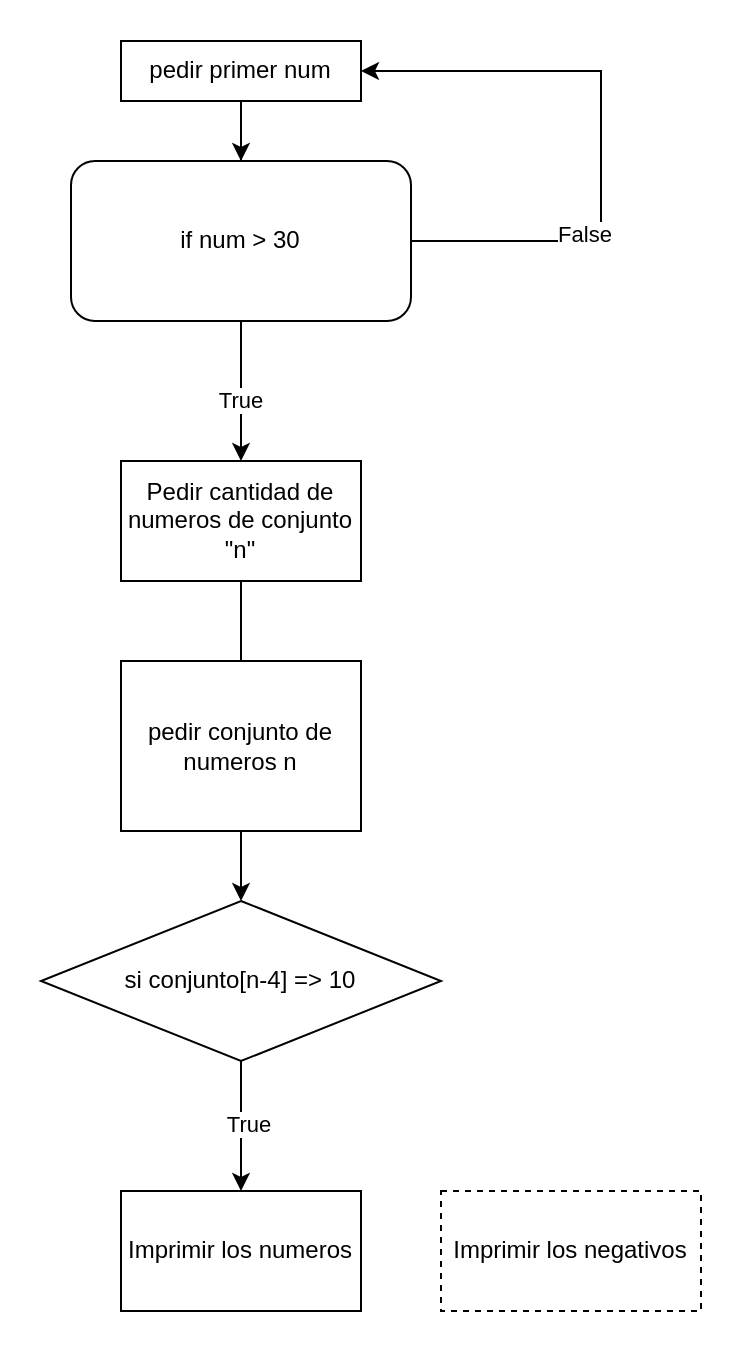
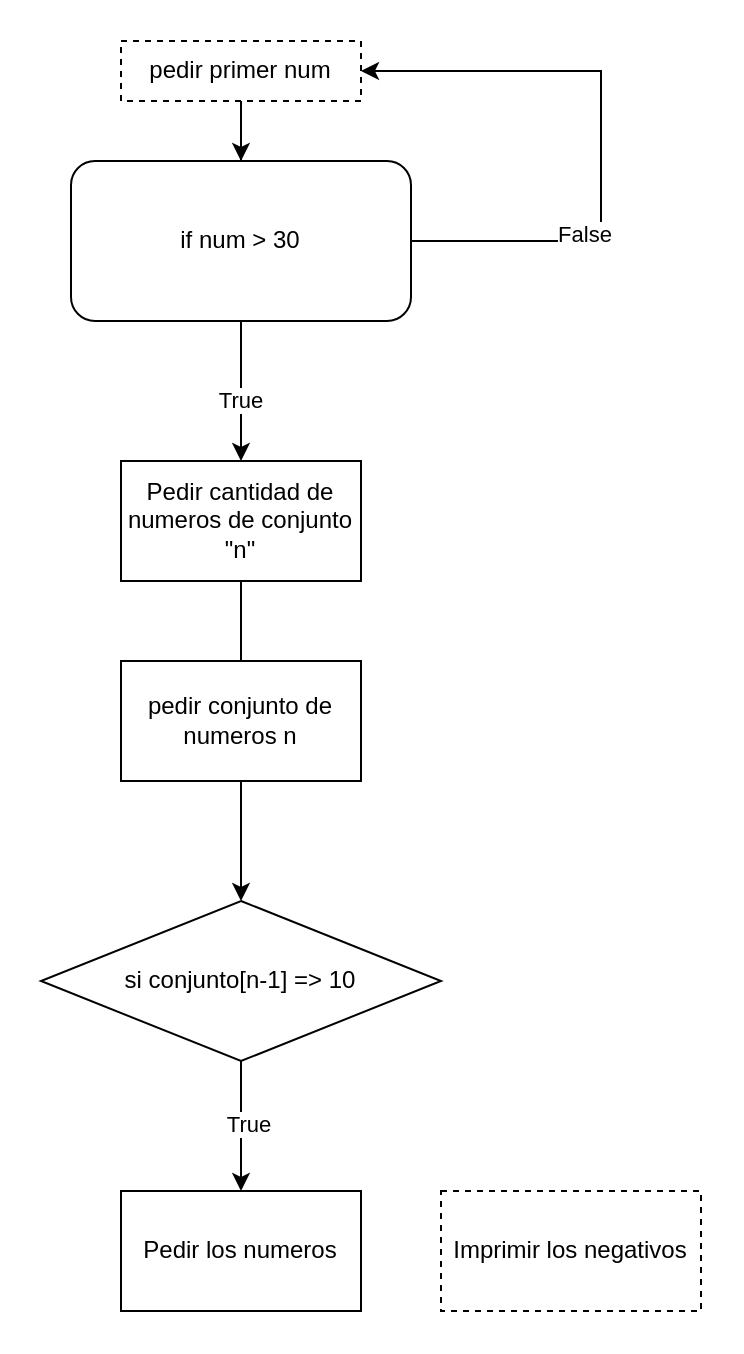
(241, 71) -> (241, 71)
(241, 746) -> (241, 721)
(241, 981) -> (241, 981)
(241, 1251) -> (241, 1251)
